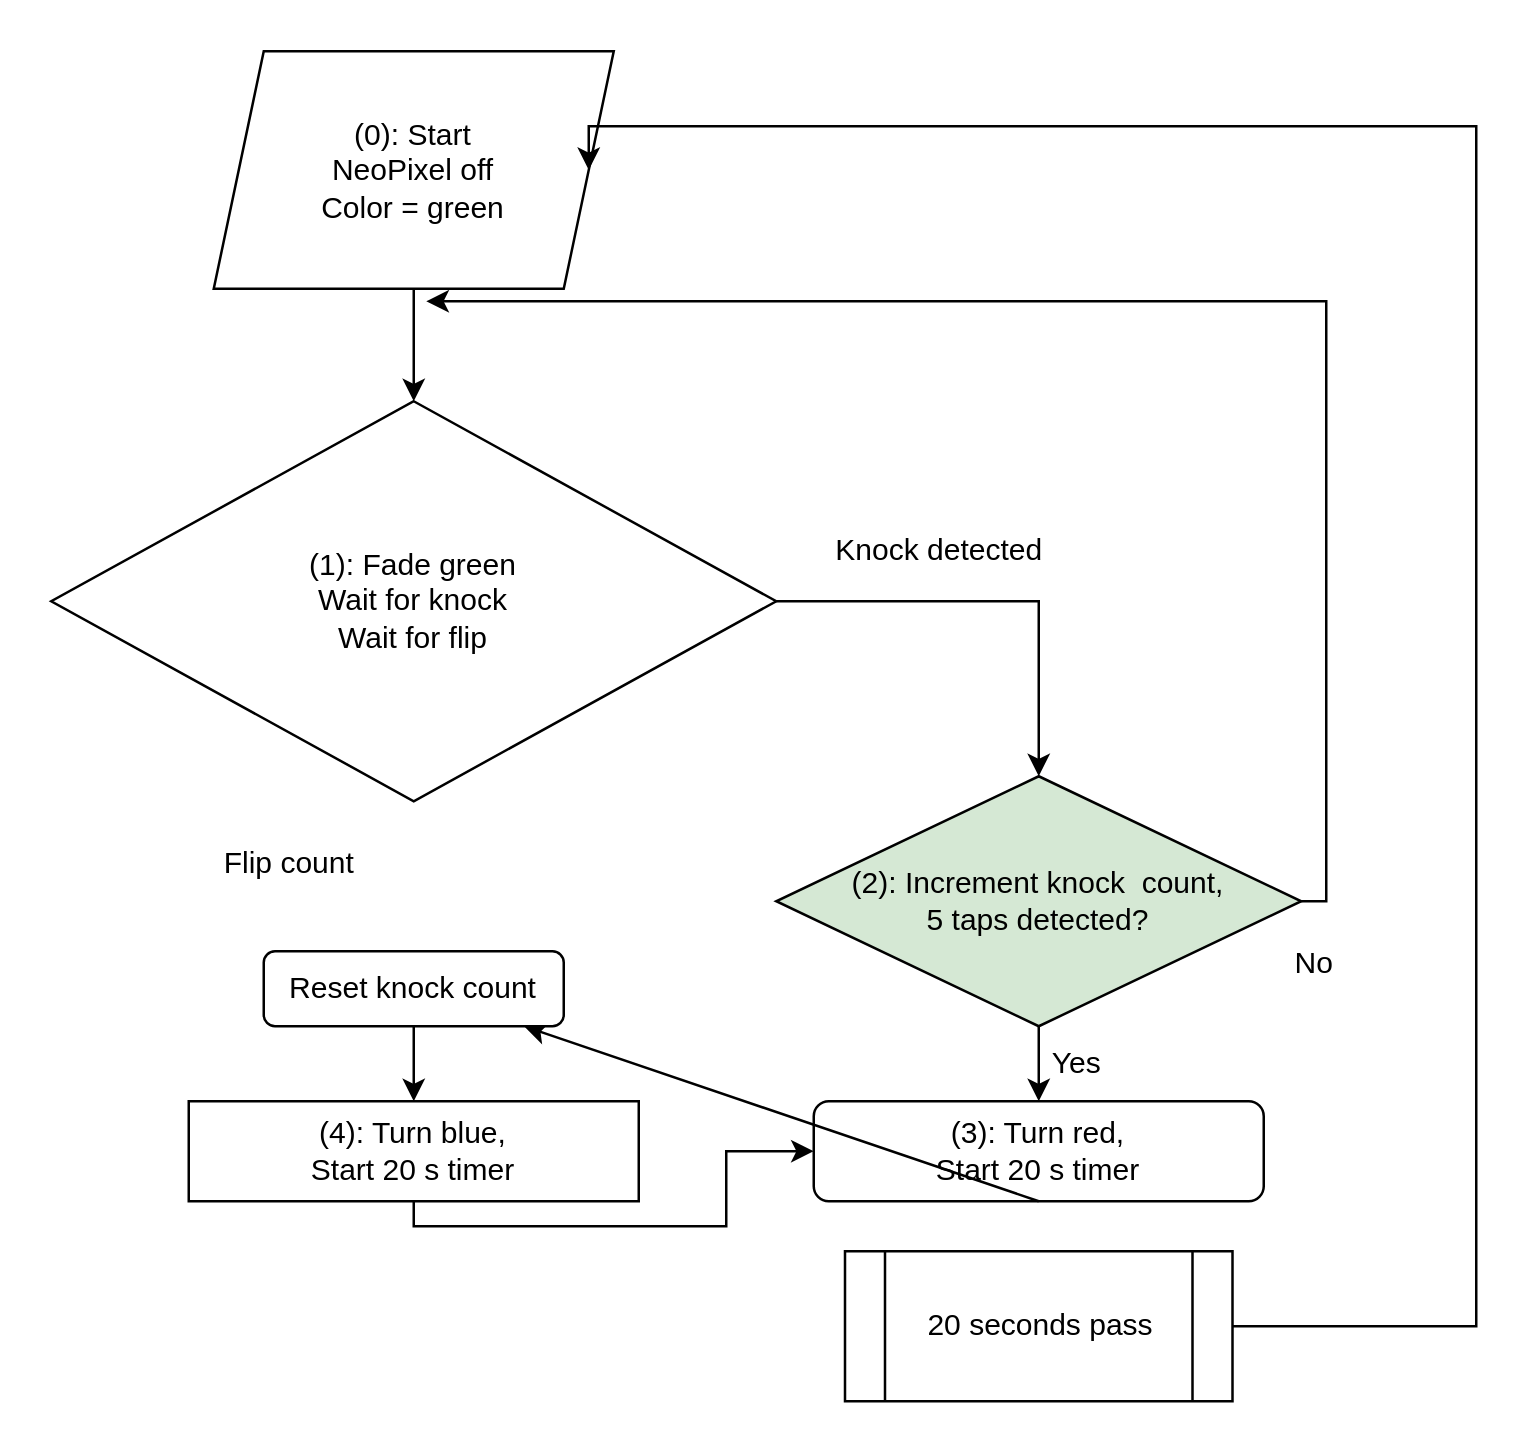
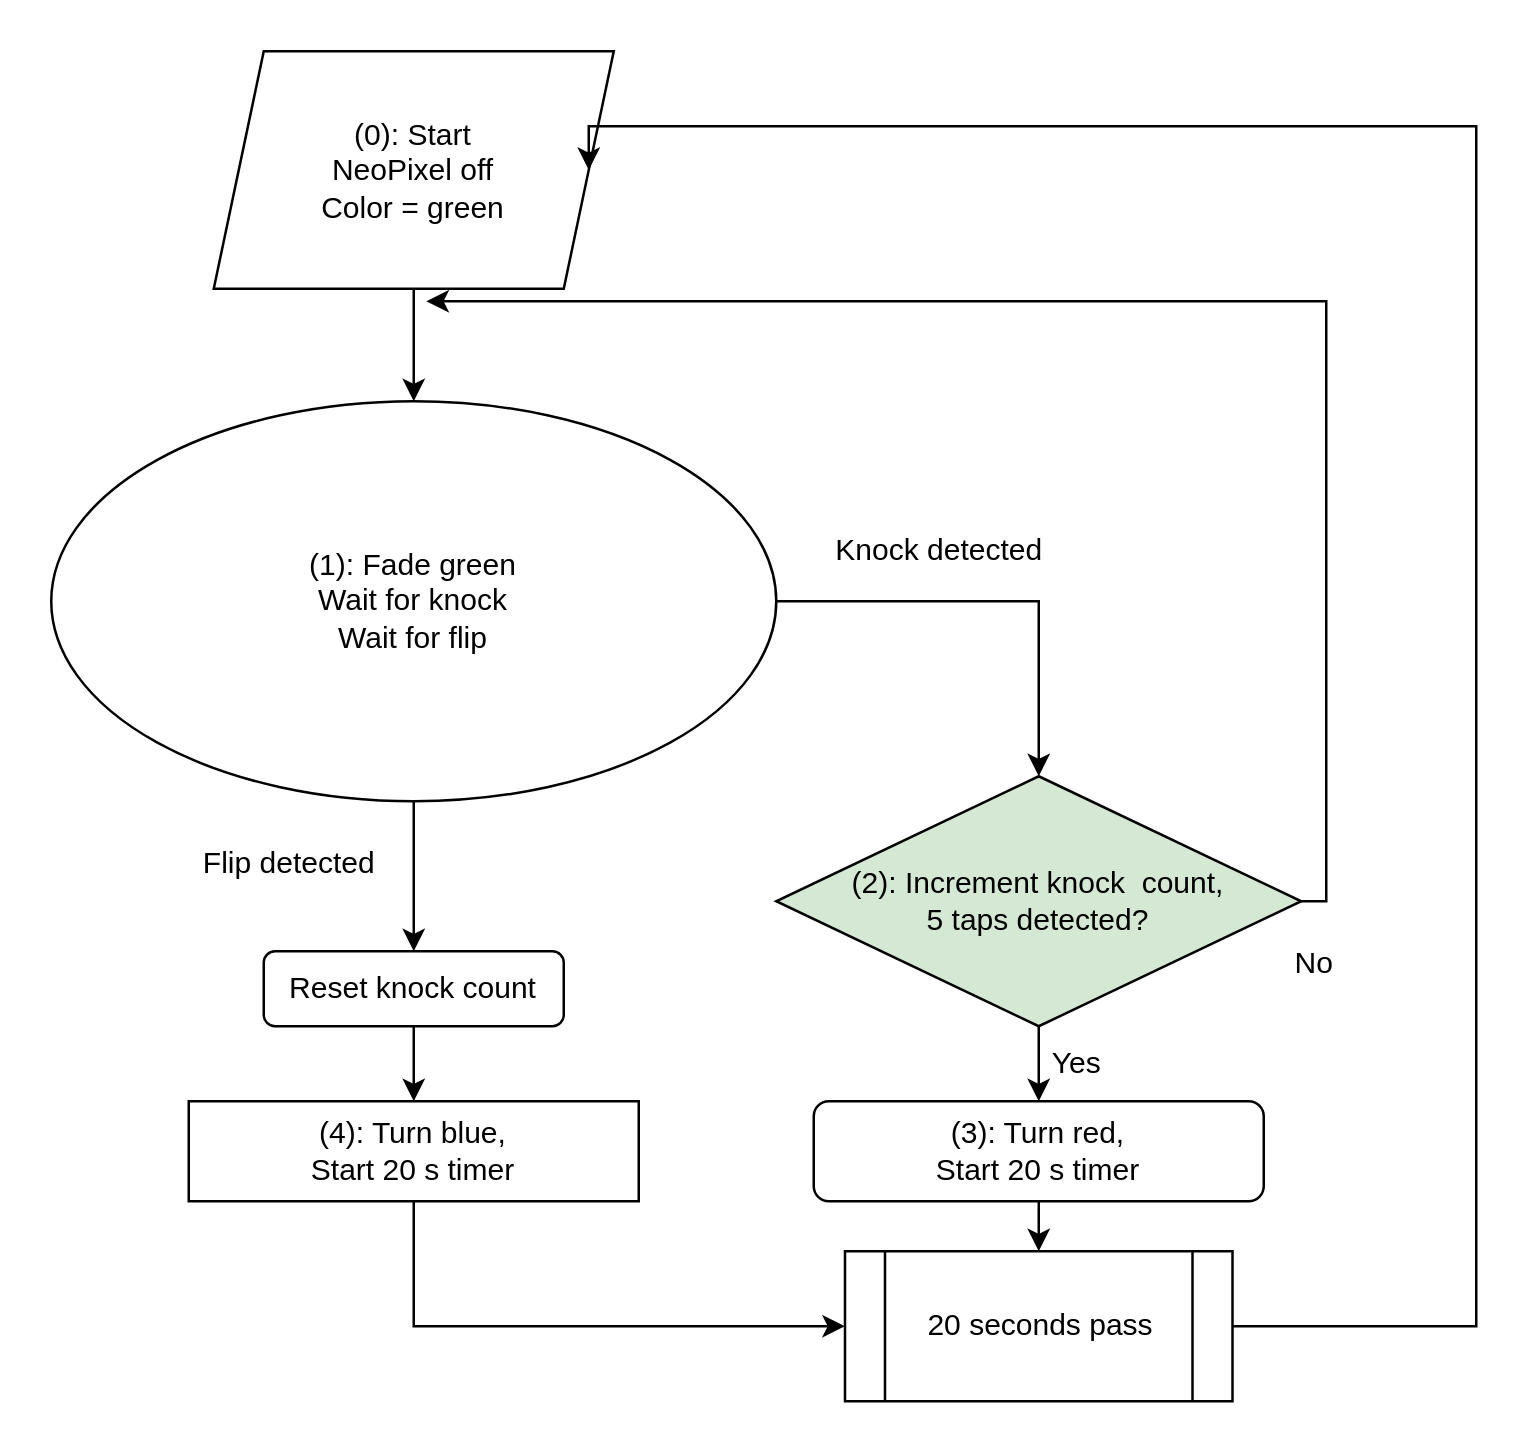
(414, 601) -> (414, 601)
(290, 864) -> (290, 864)
none -> (414, 868)
(740, 1100) -> (1039, 1218)
(641, 1226) -> (570, 1326)
